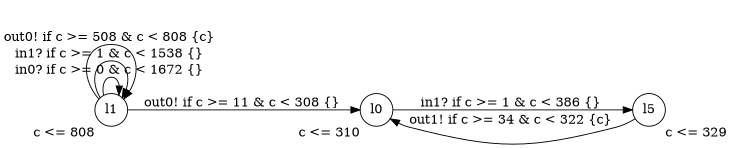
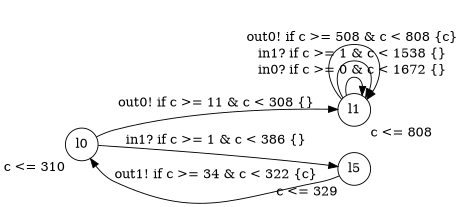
(239, 110) -> (211, 114)
